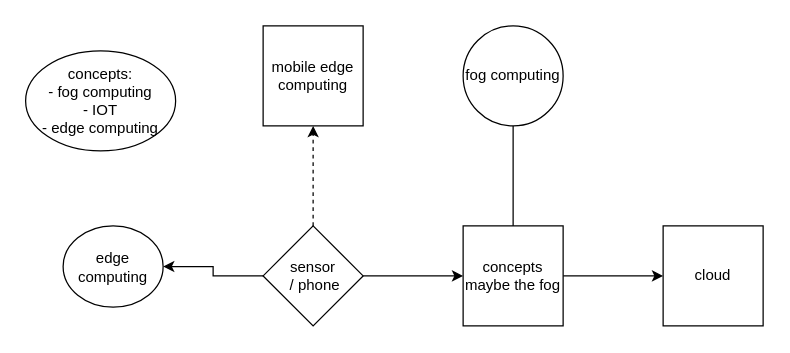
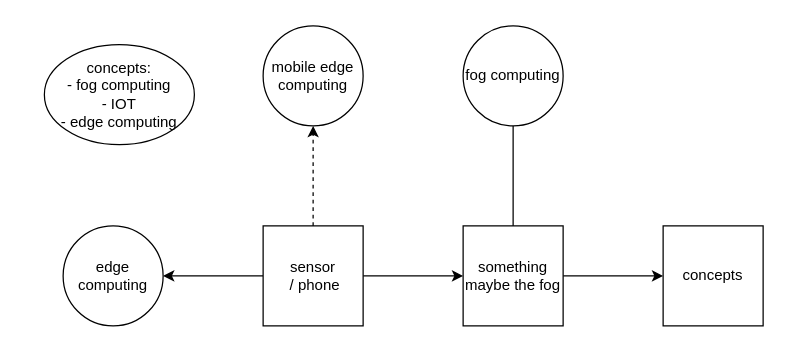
(313, 76) -> (313, 76)
(101, 101) -> (119, 94)
(113, 266) -> (113, 276)
(313, 276) -> (313, 276)
(513, 276) -> (513, 276)
(713, 276) -> (713, 276)
